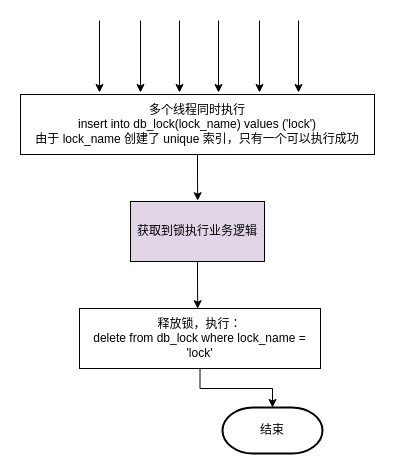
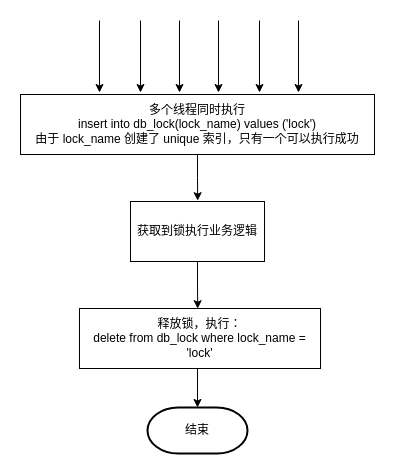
(198, 232) -> (198, 232)
(273, 431) -> (198, 431)
